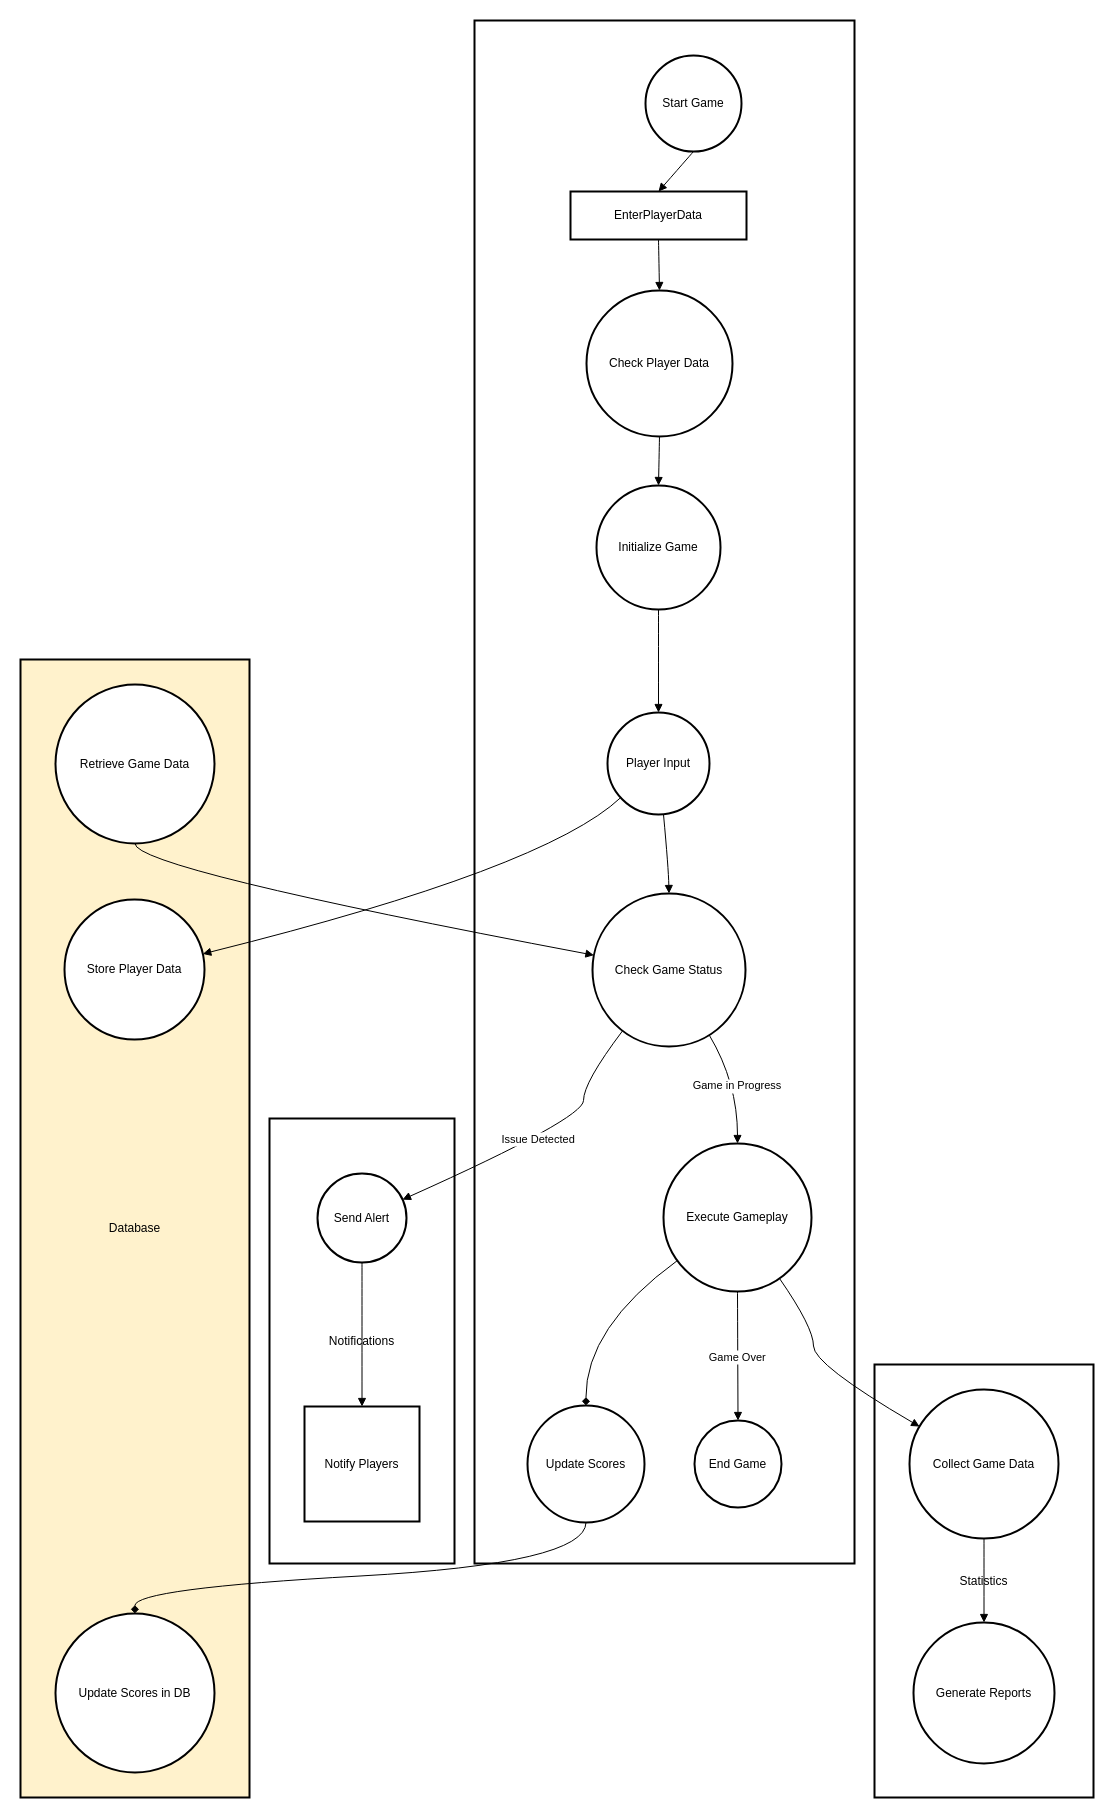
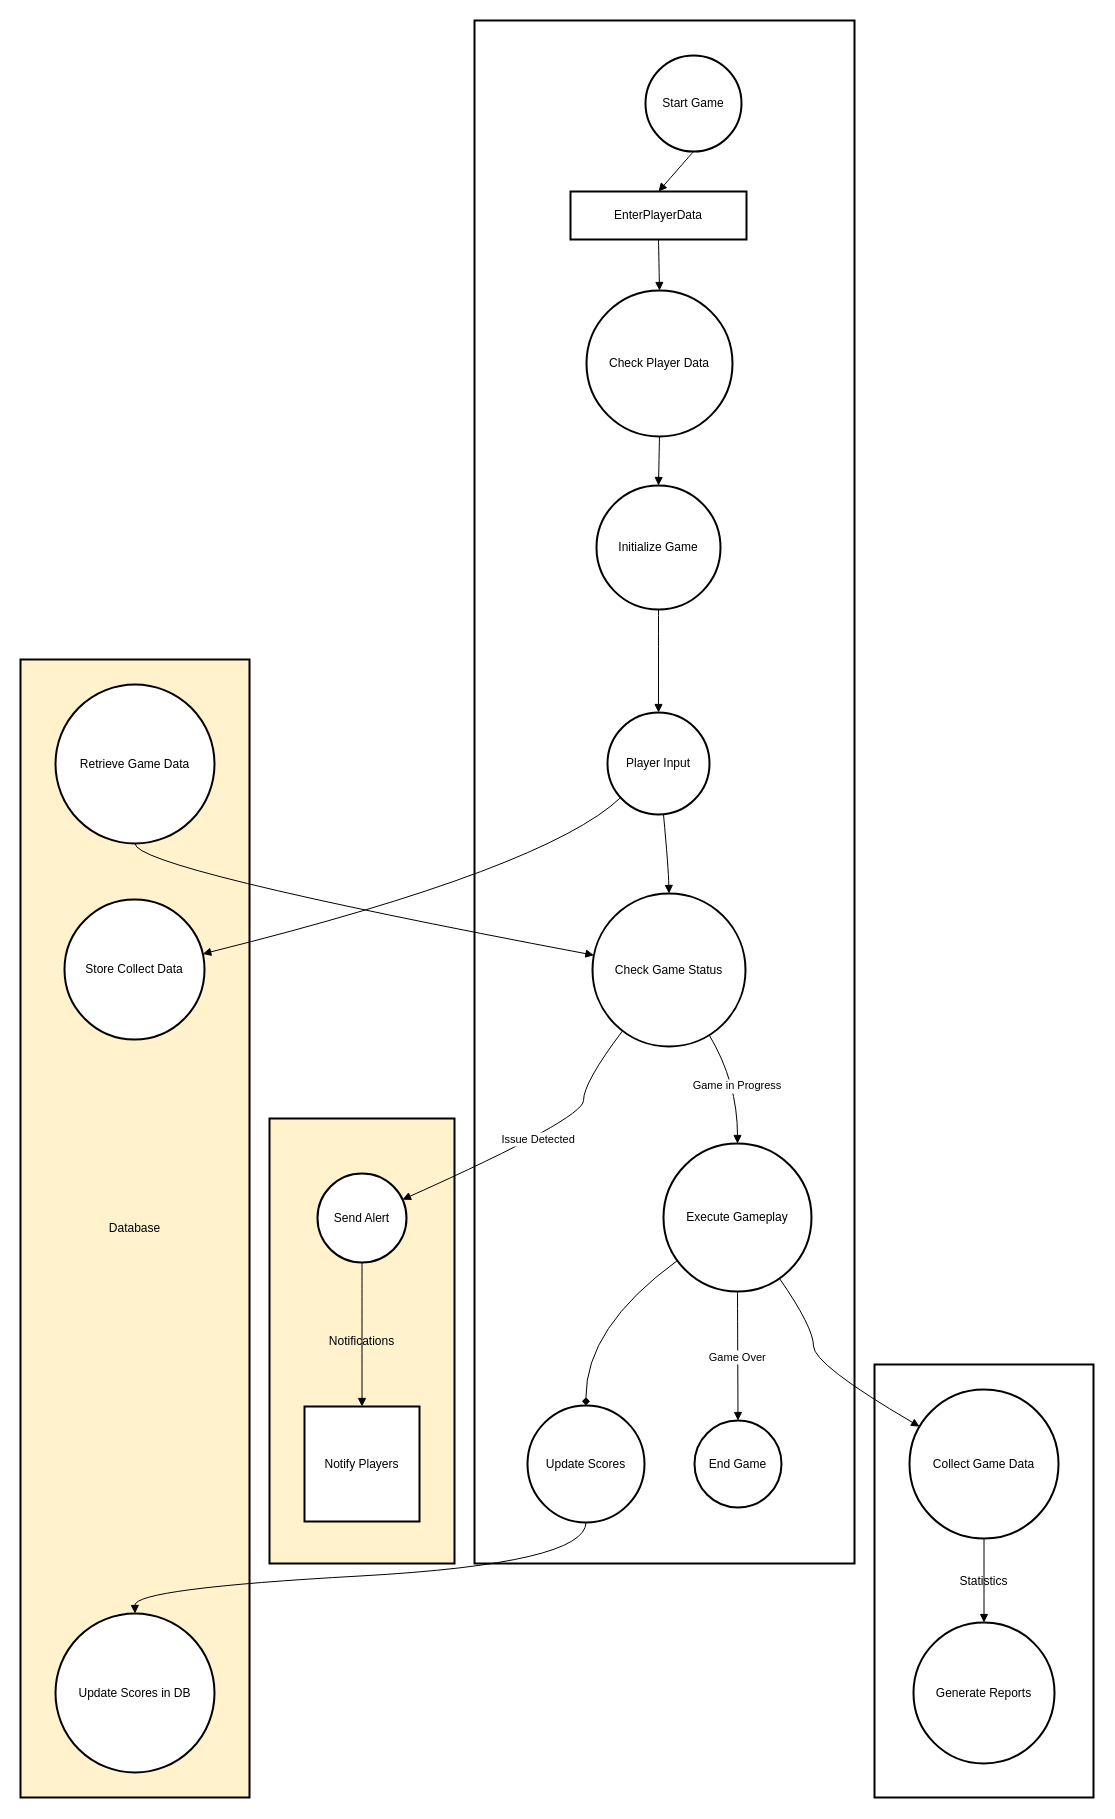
(135, 970) -> (135, 970)
(362, 1341) -> (362, 1341)
(136, 1604) -> (136, 1604)
